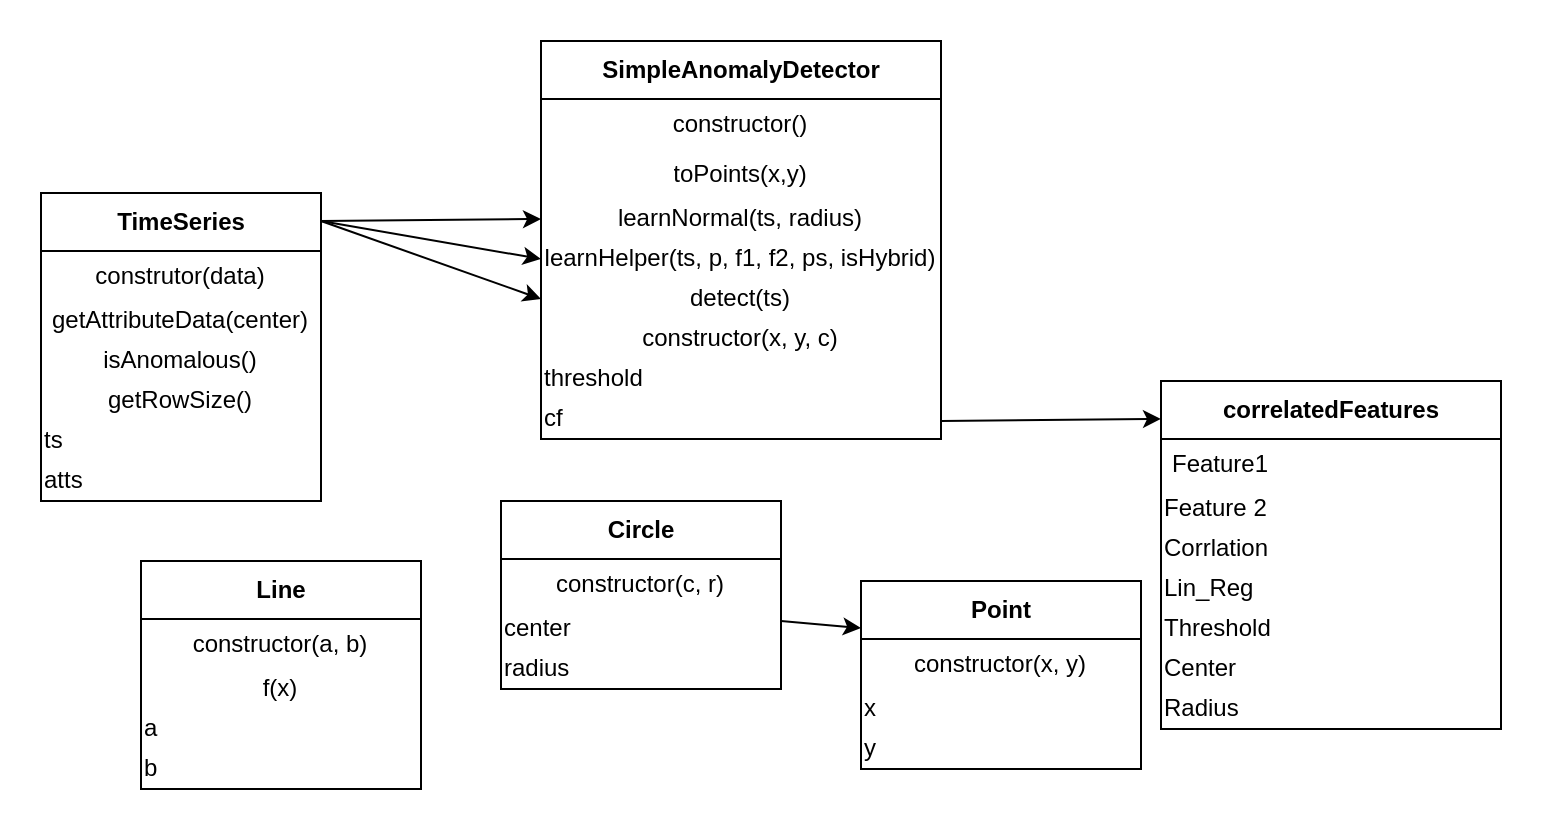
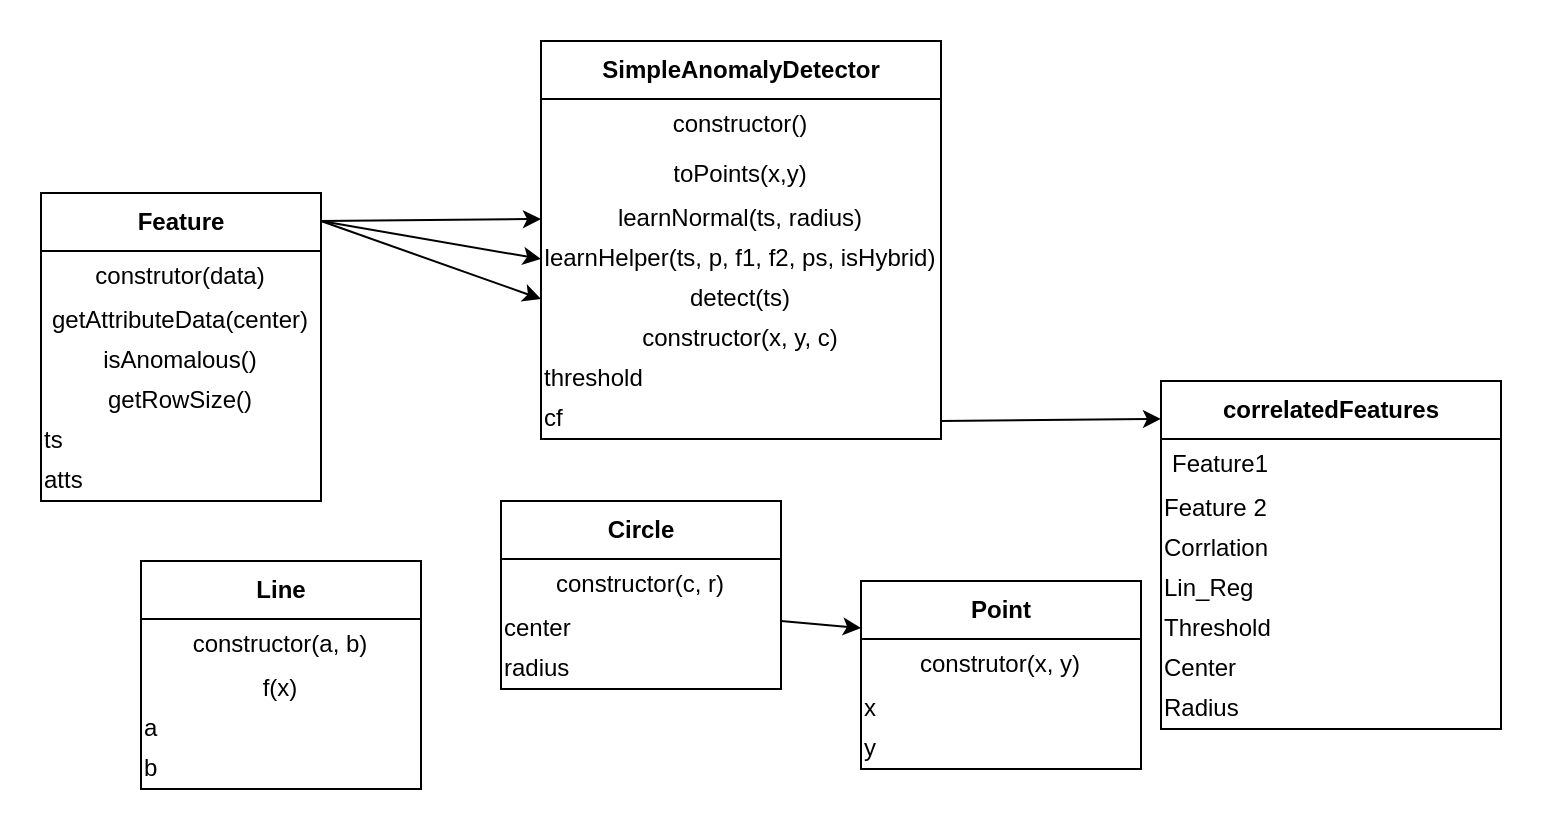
(182, 223) -> (182, 223)
(1001, 665) -> (1001, 665)
